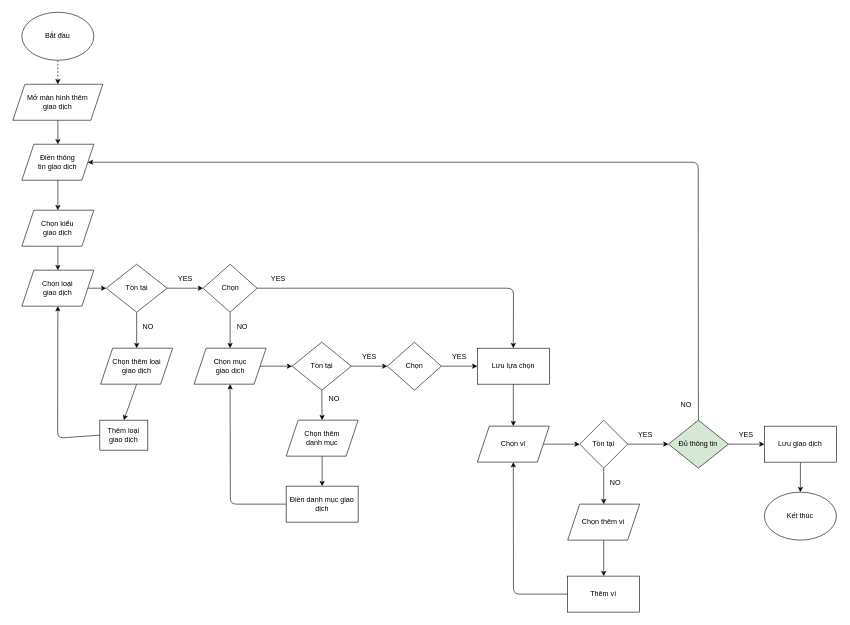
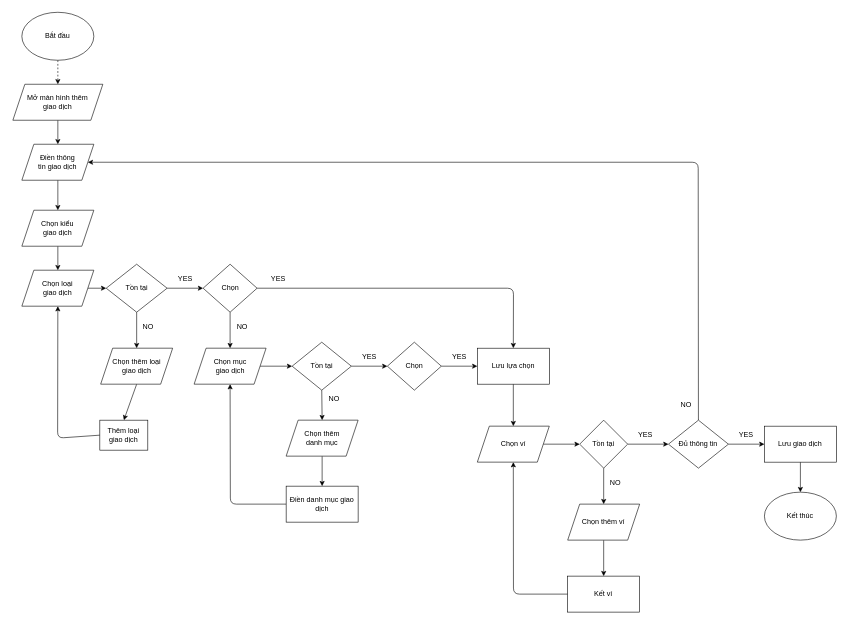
(698, 444) -> (698, 444)
(603, 594) -> (603, 594)
